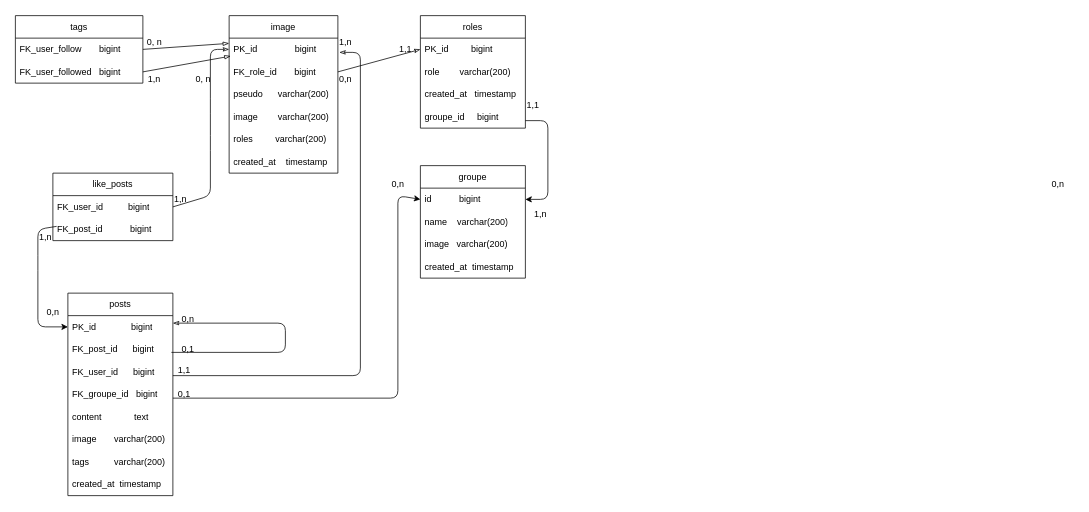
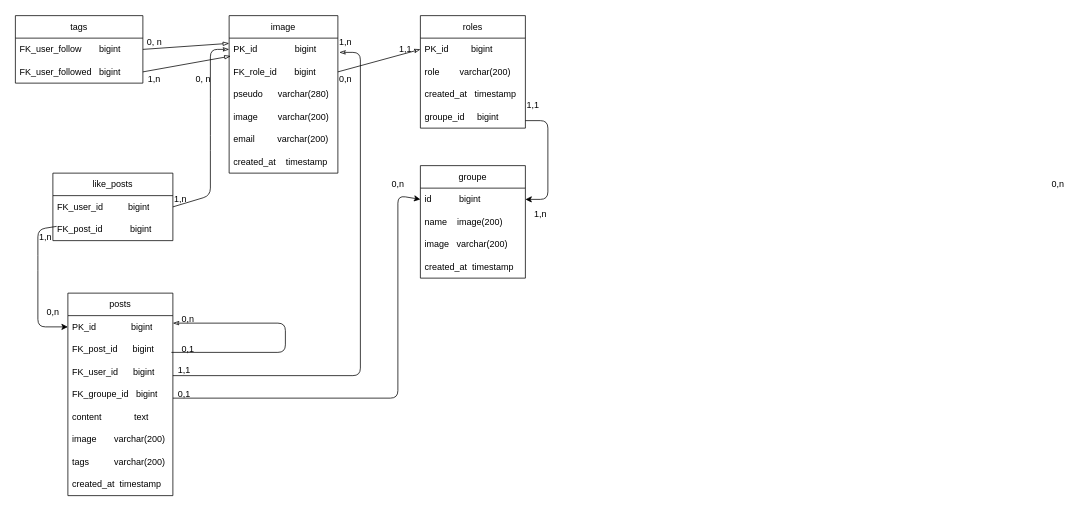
(284, 94) -> (284, 94)
(284, 139) -> (284, 139)
(473, 222) -> (467, 222)
